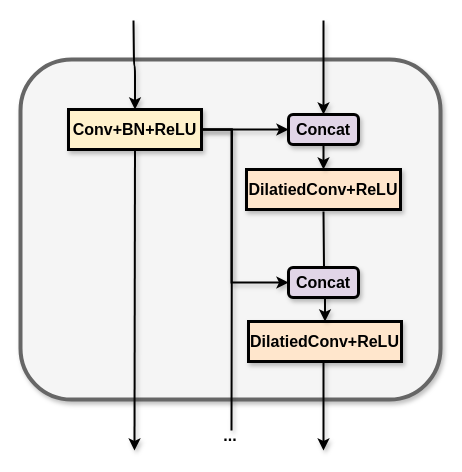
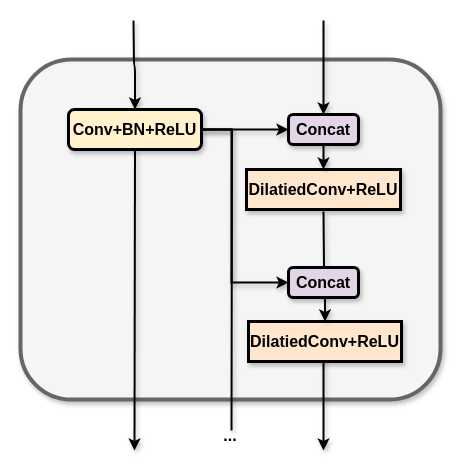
(135, 130) -> (135, 130)
